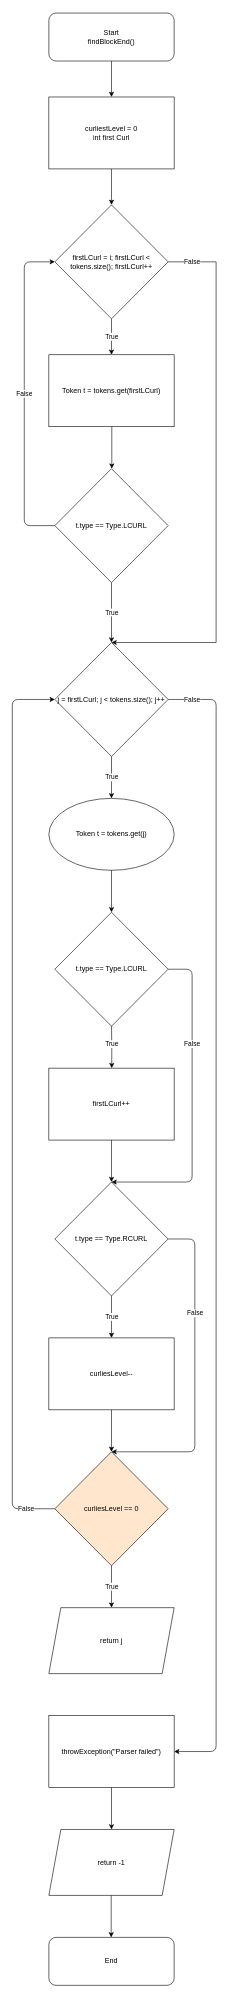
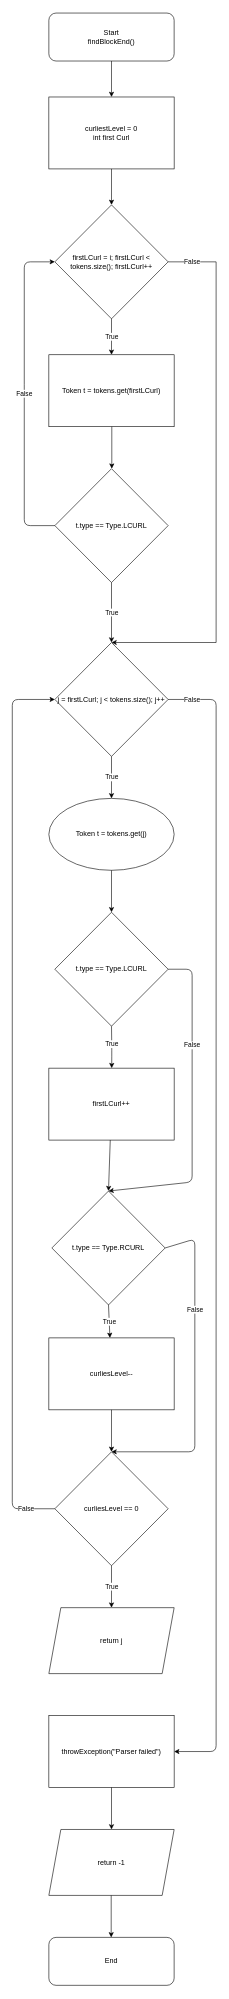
(112, 1239) -> (109, 1248)
(112, 1509) -> (112, 1509)
